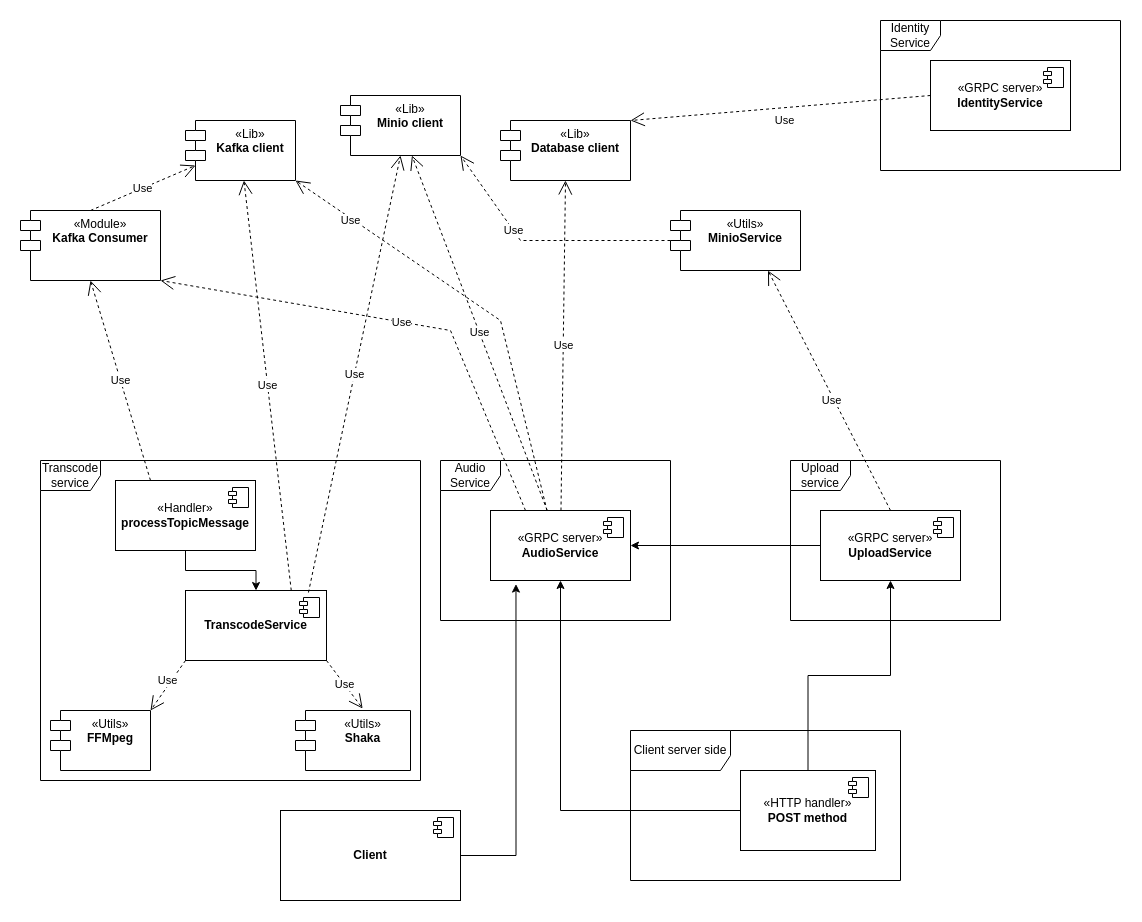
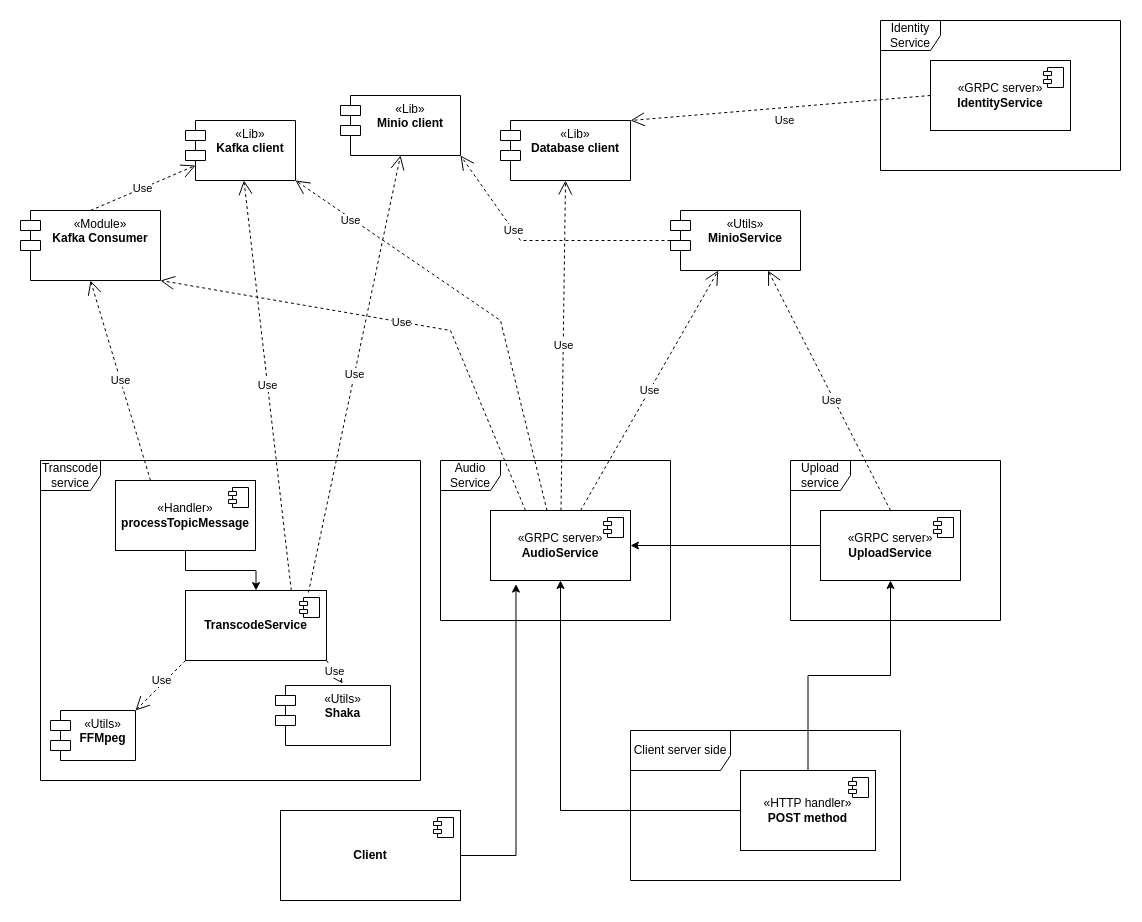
(478, 329) -> (649, 391)
(101, 741) -> (93, 736)
(353, 741) -> (333, 716)
